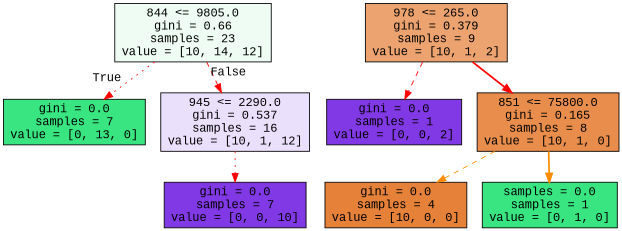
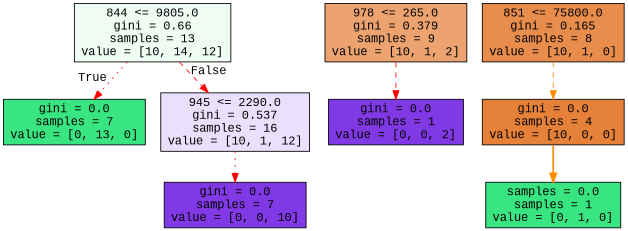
(193, 33) -> (153, 33)
(489, 75) -> none
(549, 162) -> (553, 159)
